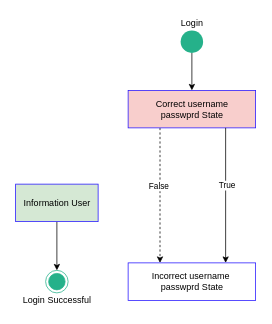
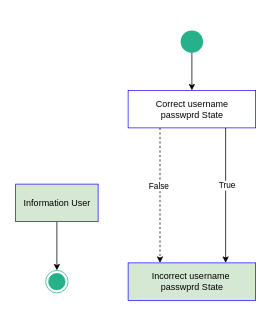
(192, 23) -> none
(192, 109) -> (192, 109)
(192, 282) -> (192, 282)
(57, 300) -> none
